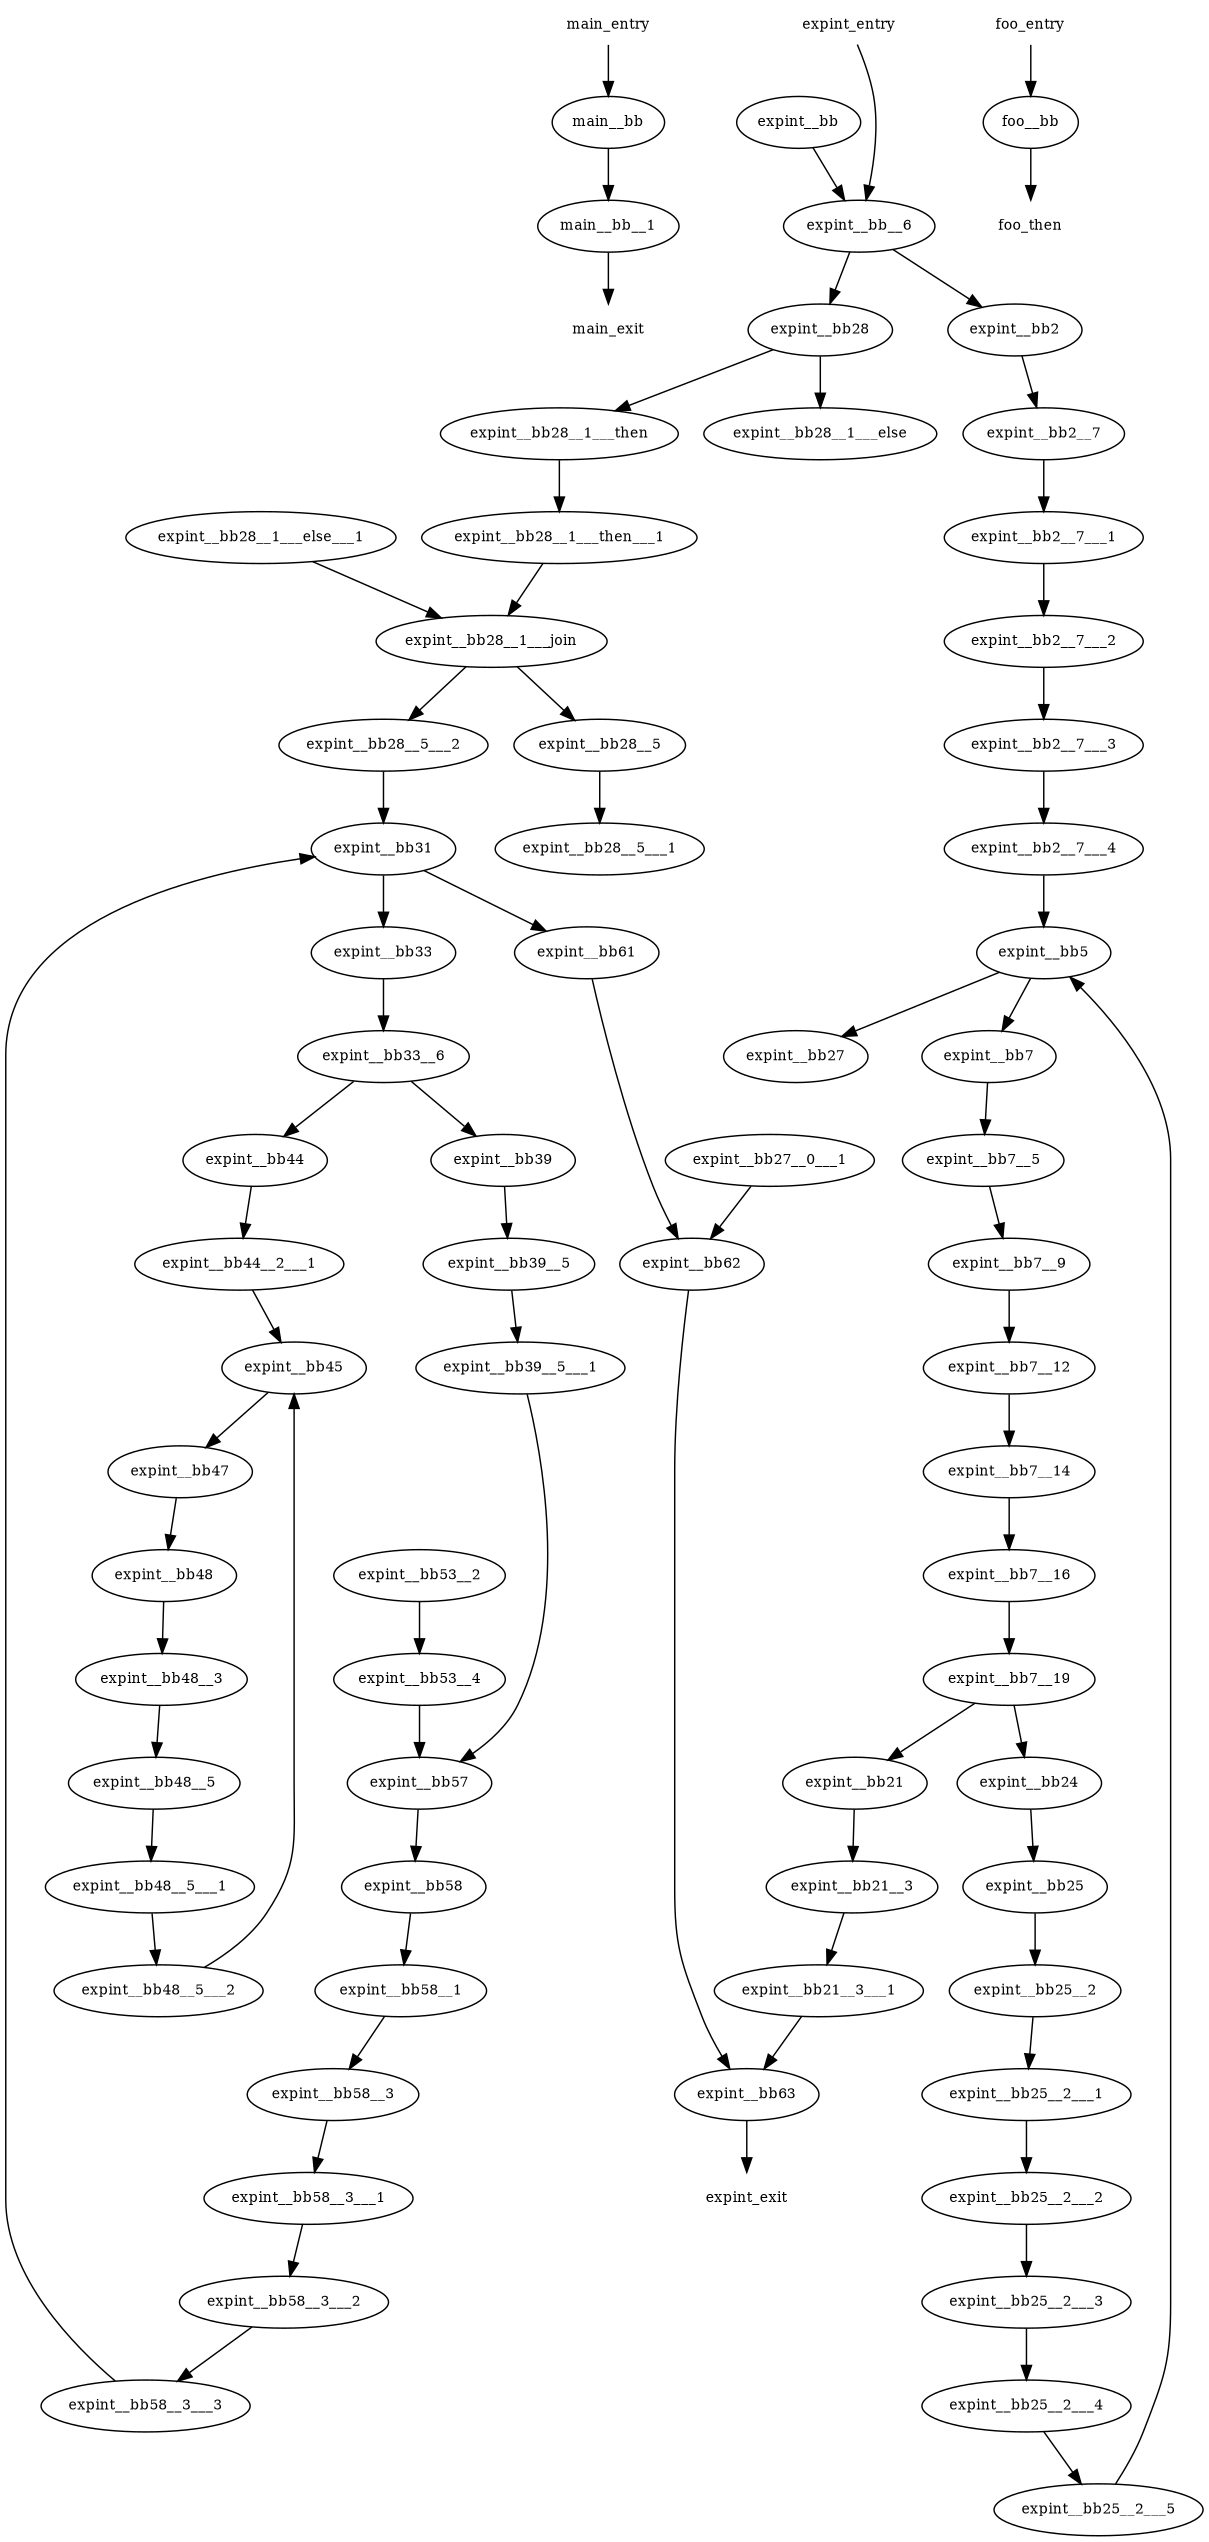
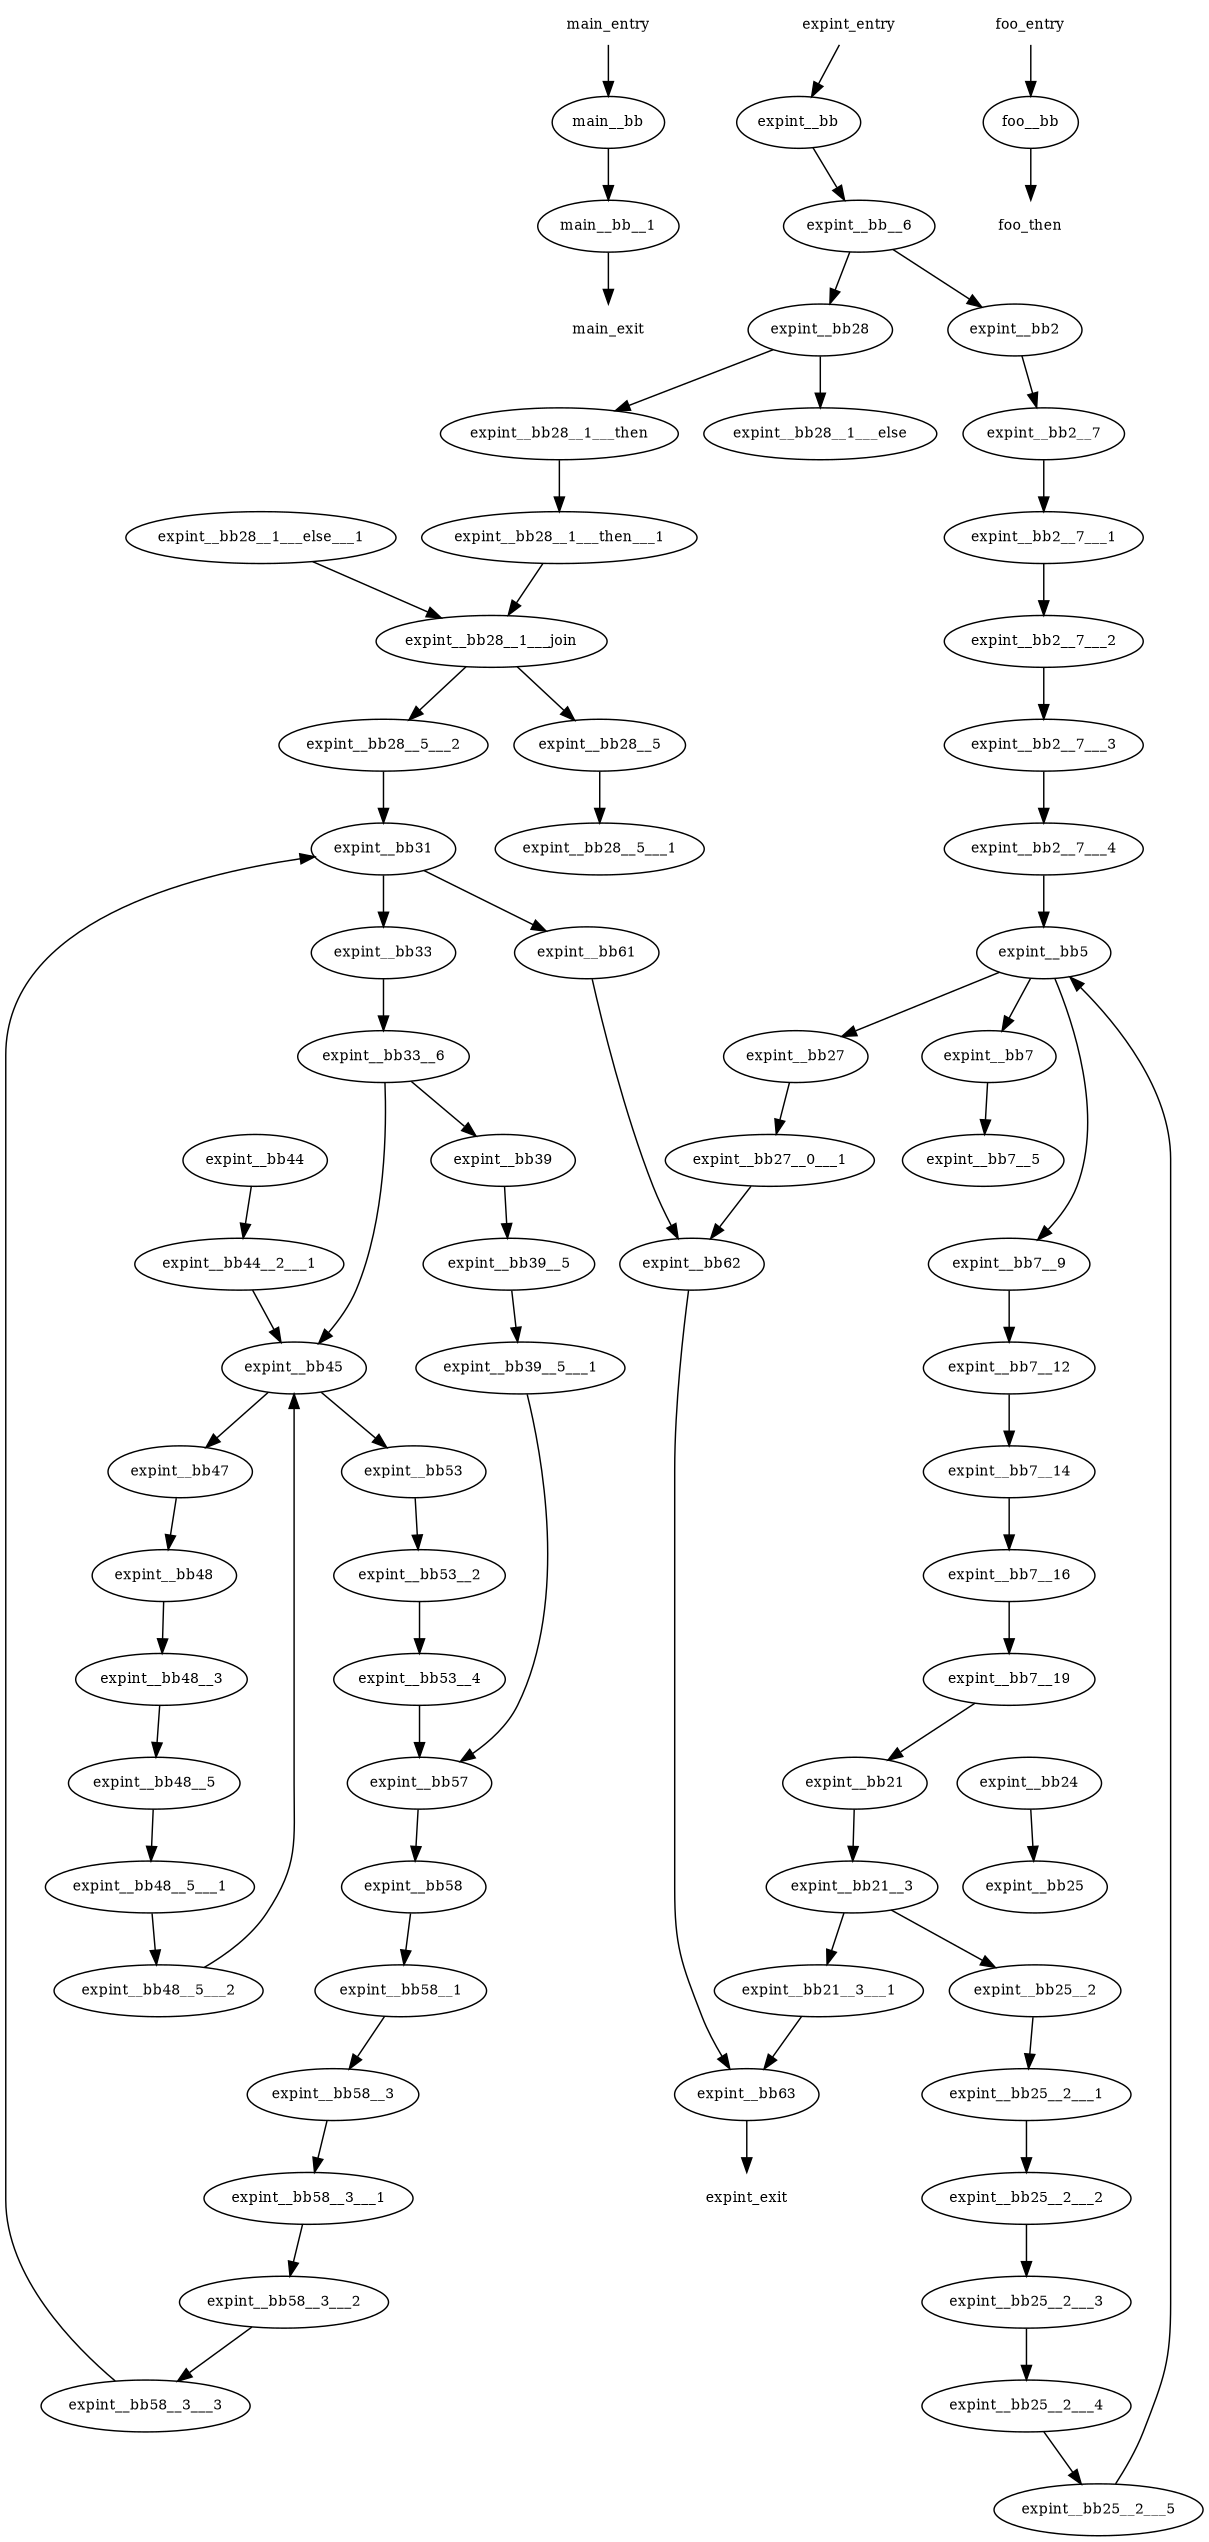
(875, 114) -> (829, 64)
none -> (785, 1101)
(325, 1104) -> (377, 1213)
(994, 1205) -> (1087, 1107)
none -> (414, 1472)
(1018, 1724) -> none
(1035, 1932) -> (937, 1935)
